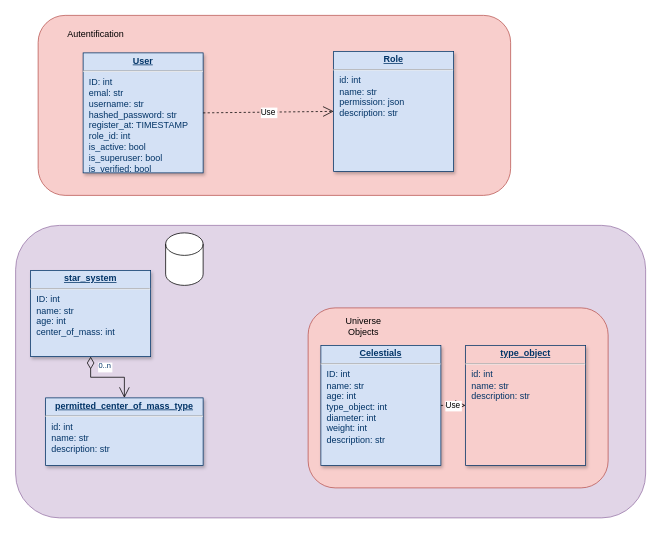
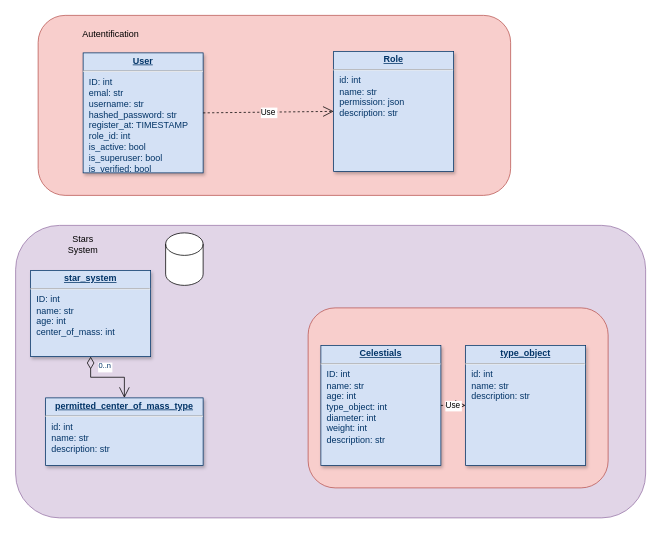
(96, 34) -> (111, 34)
none -> (83, 244)
(363, 327) -> none
(525, 405) -> (525, 405)
